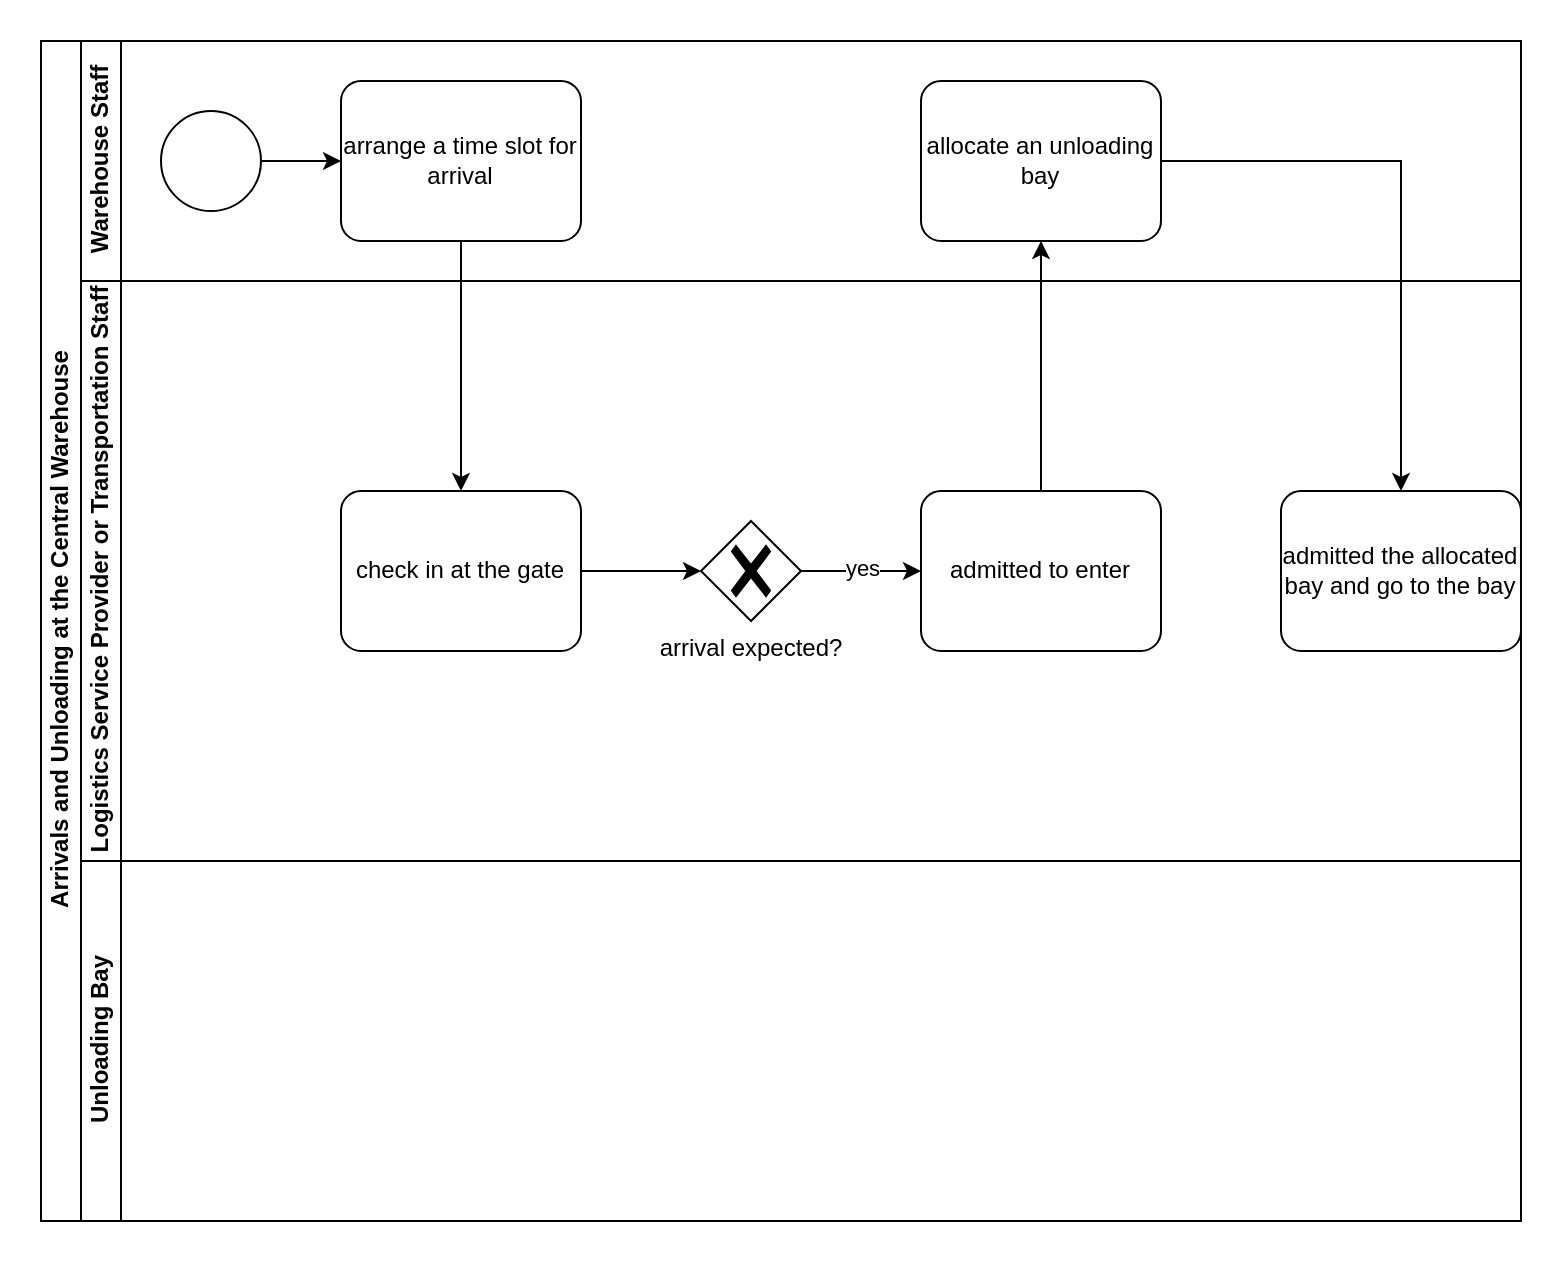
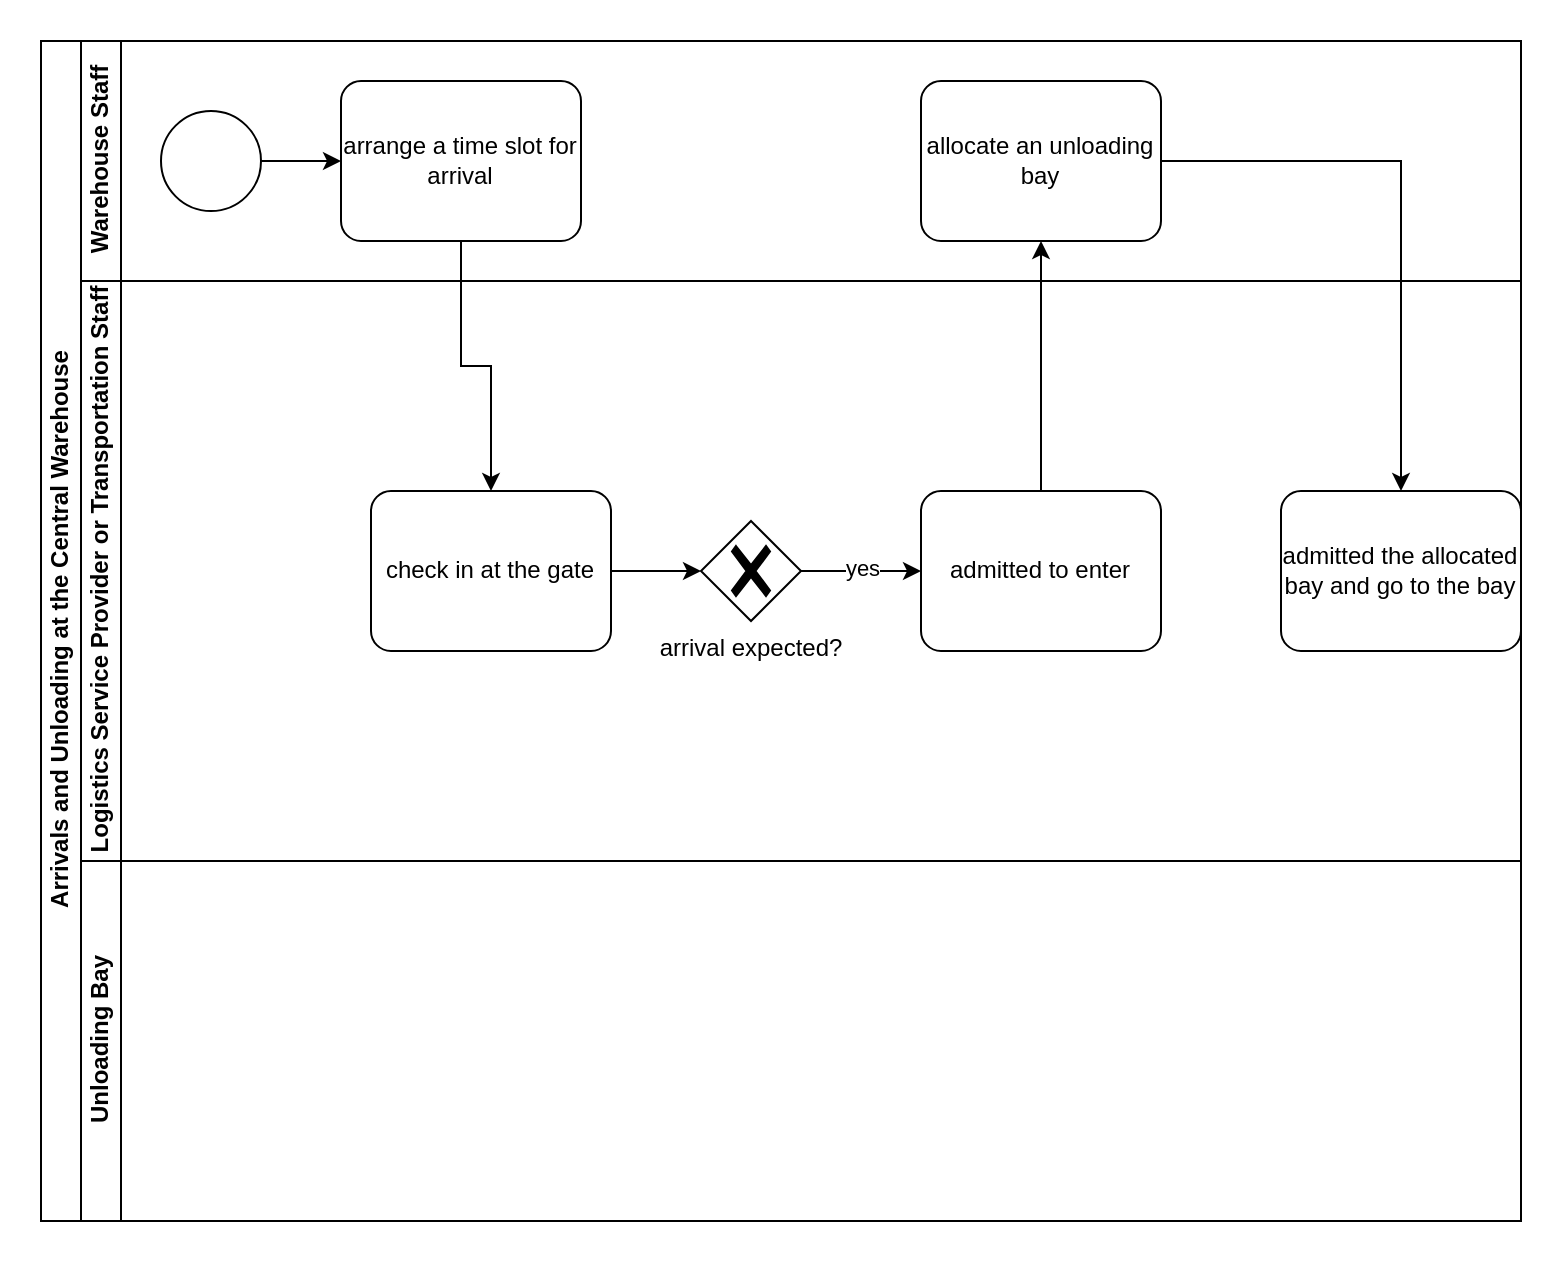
(461, 571) -> (491, 571)
